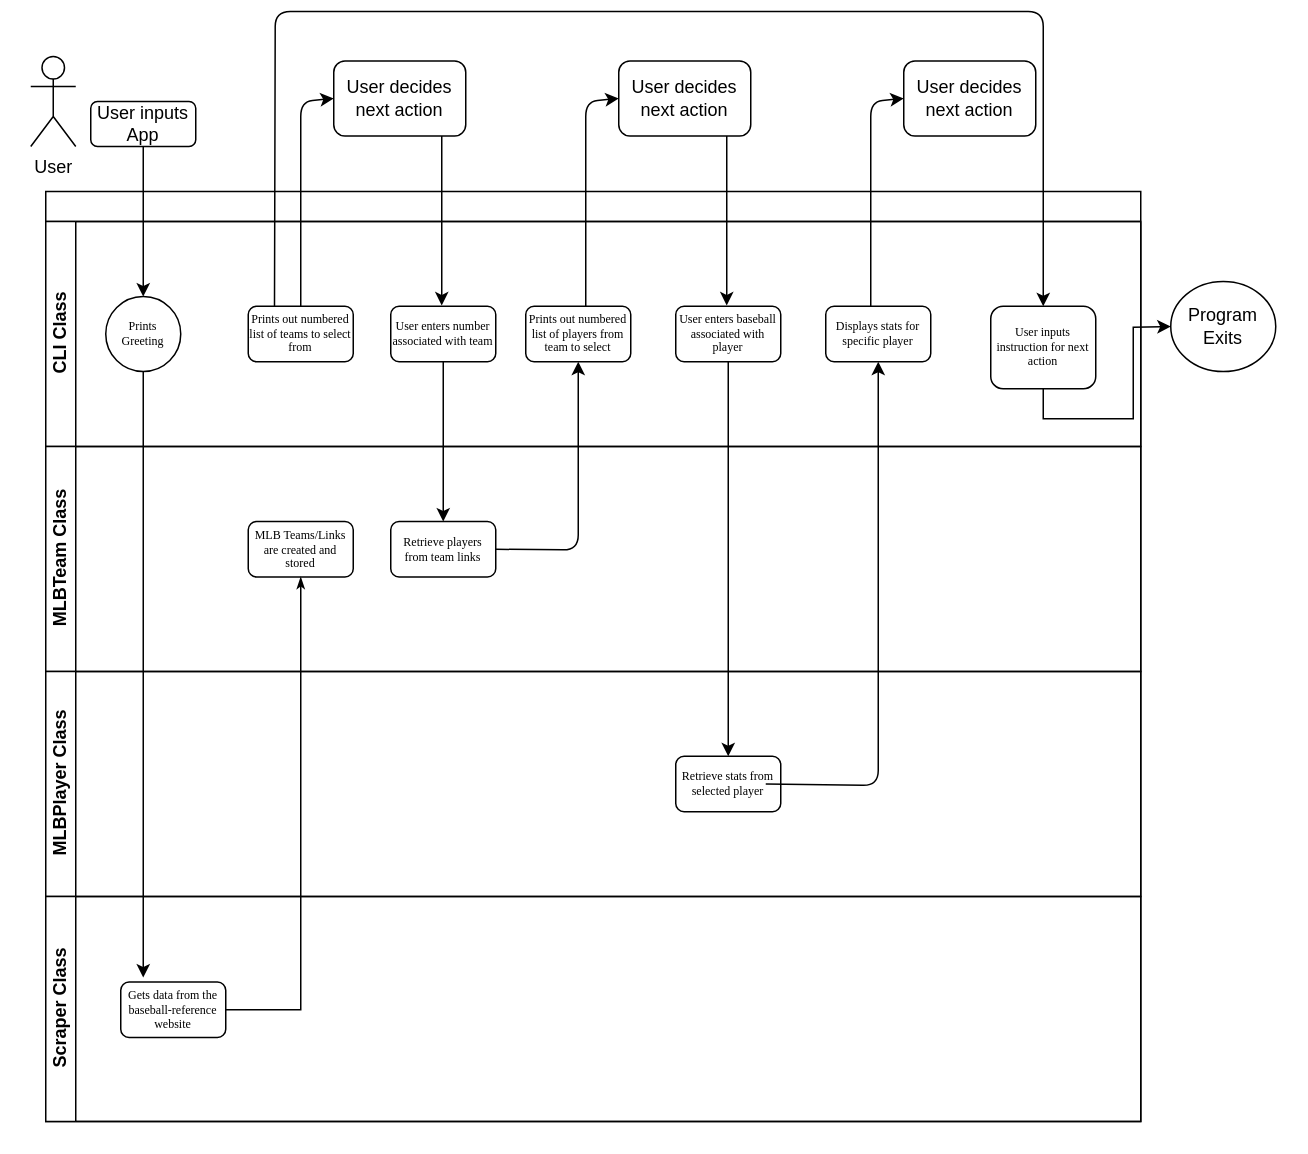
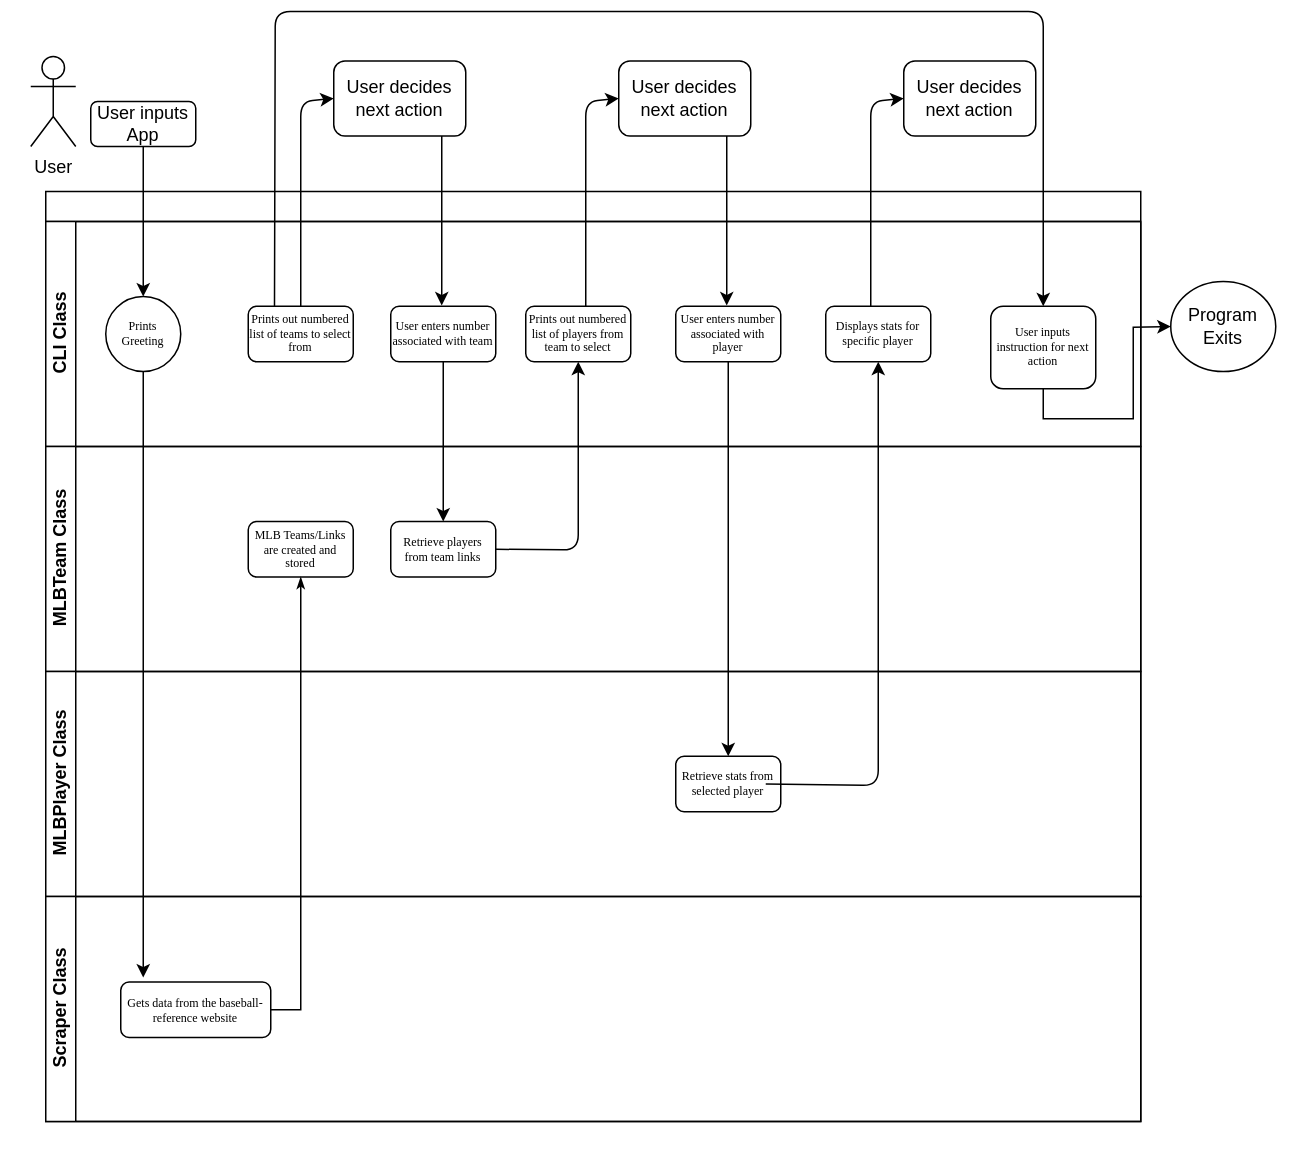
(728, 334) -> (728, 334)
(173, 1010) -> (196, 1010)
